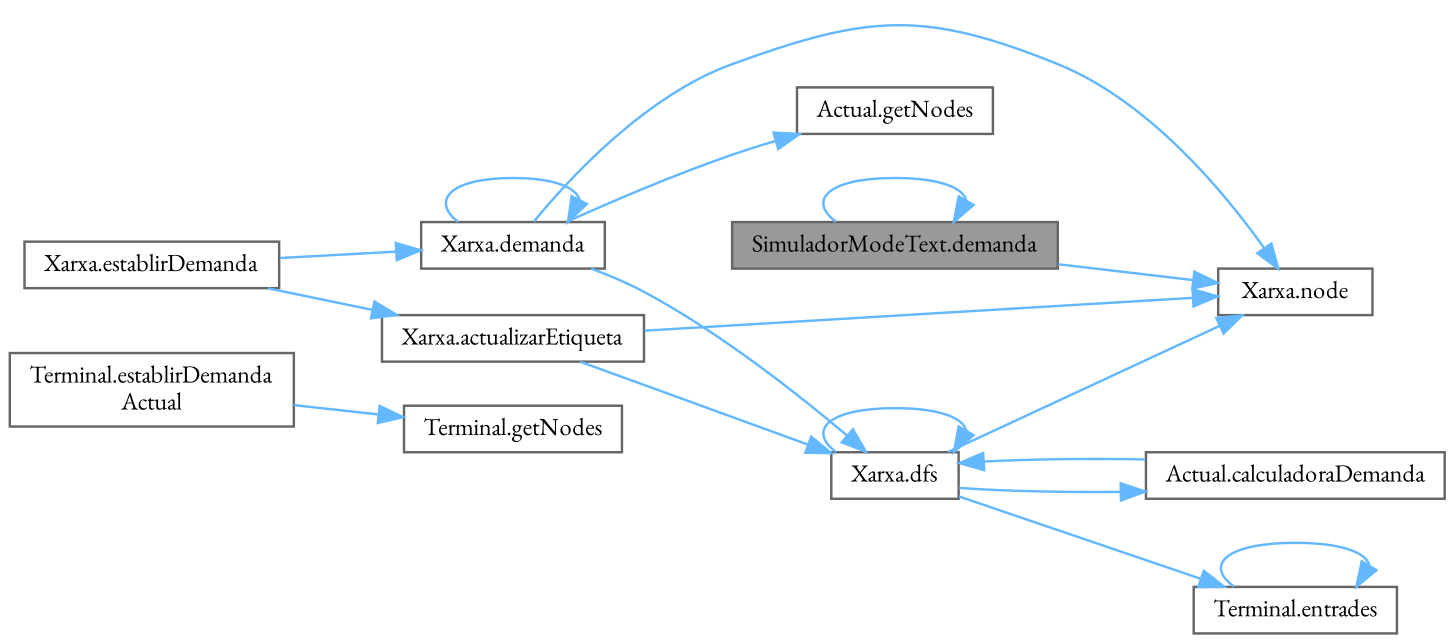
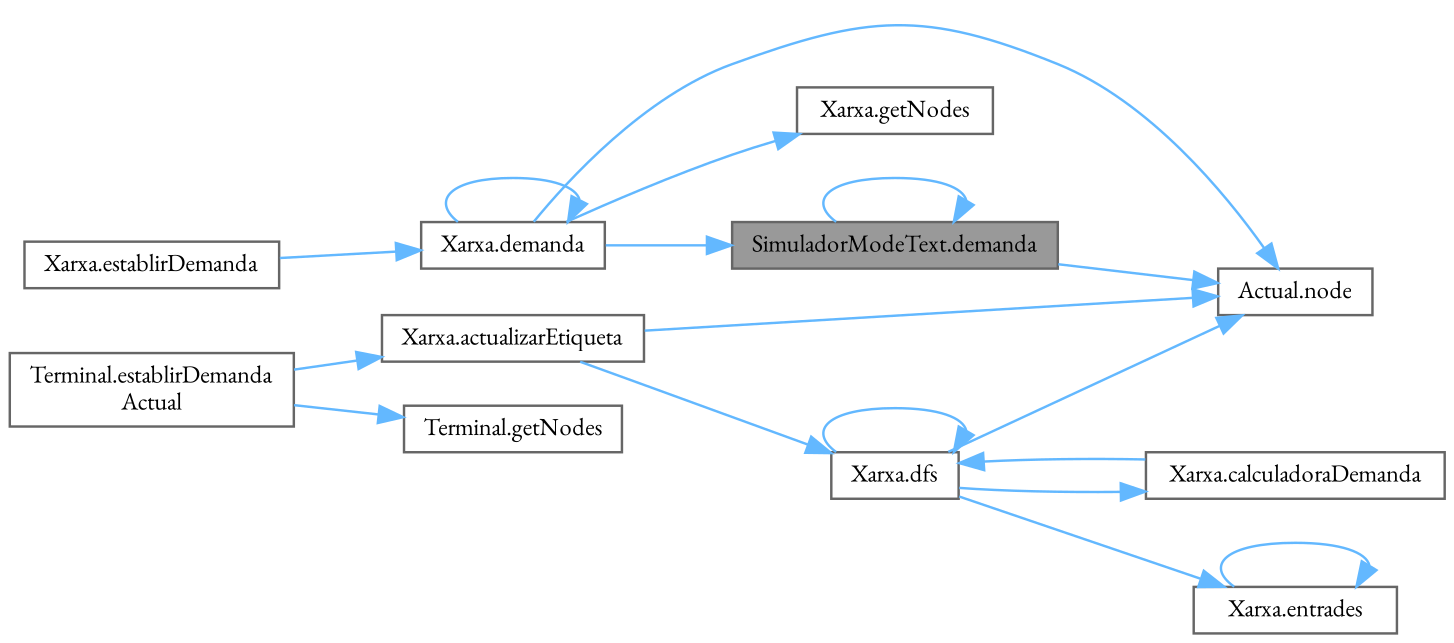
(895, 111) -> (895, 111)
(1295, 292) -> (1295, 292)
(320, 299) -> (326, 365)
(725, 342) -> (656, 245)
(1295, 475) -> (1295, 475)
(1295, 610) -> (1295, 610)
